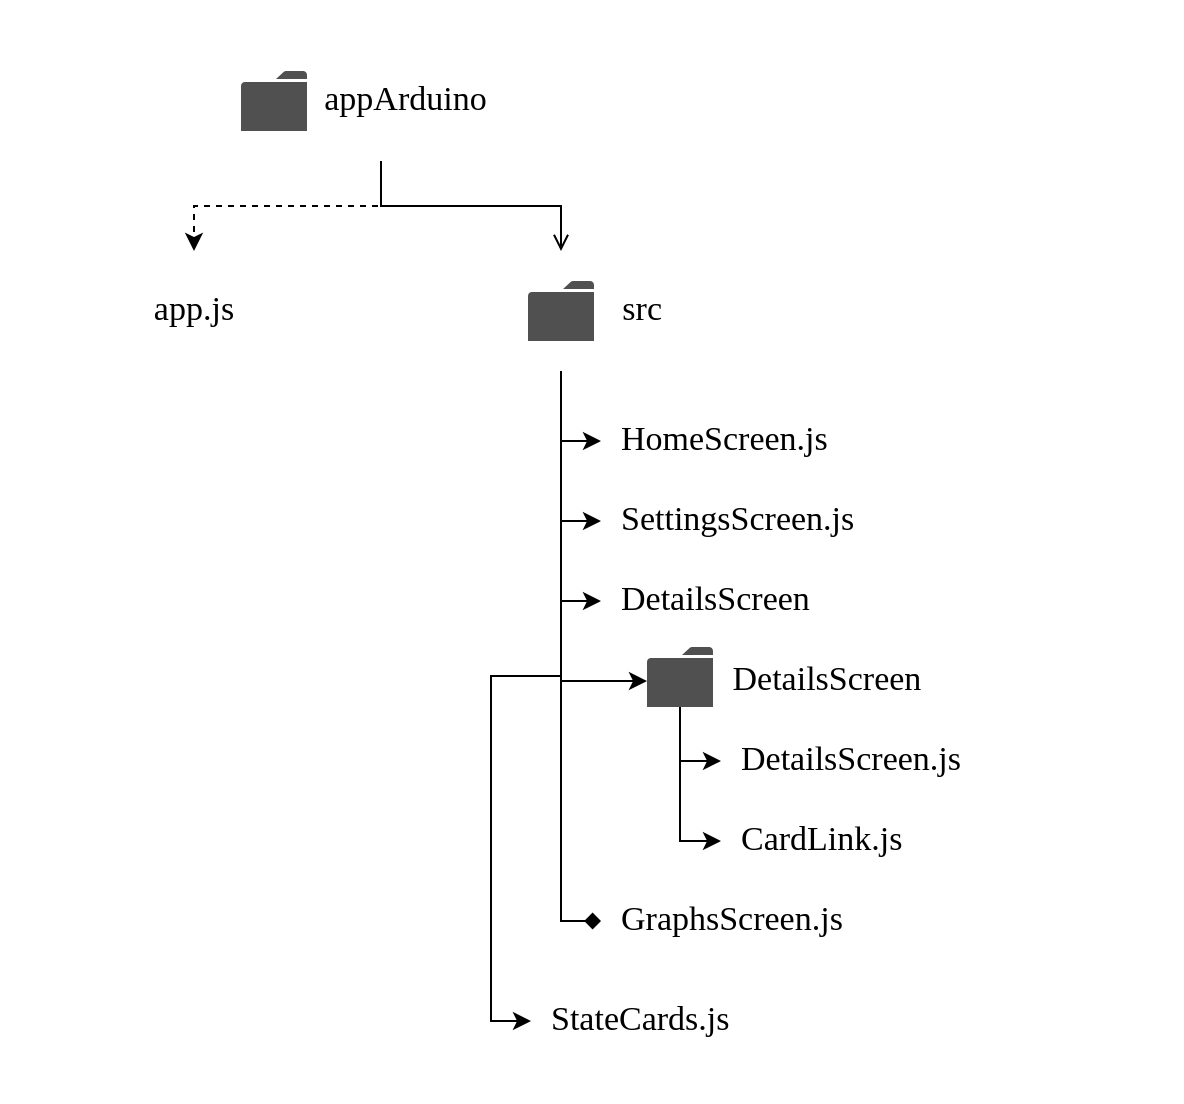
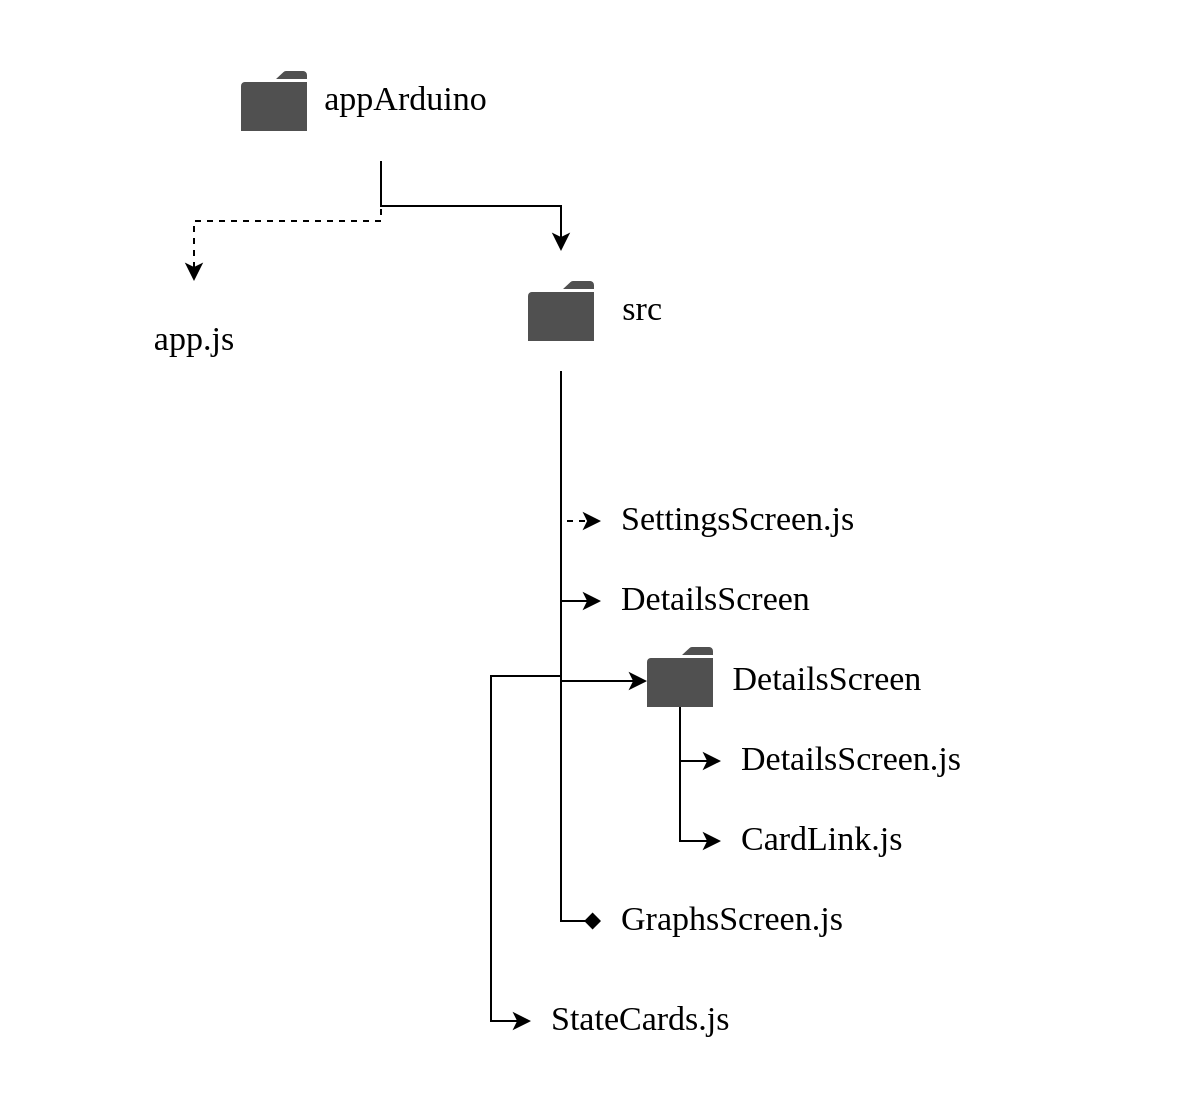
(561, 239) -> (561, 236)
(194, 311) -> (194, 341)
(576, 441) -> none
(821, 441) -> none
(576, 521) -> (576, 521)
